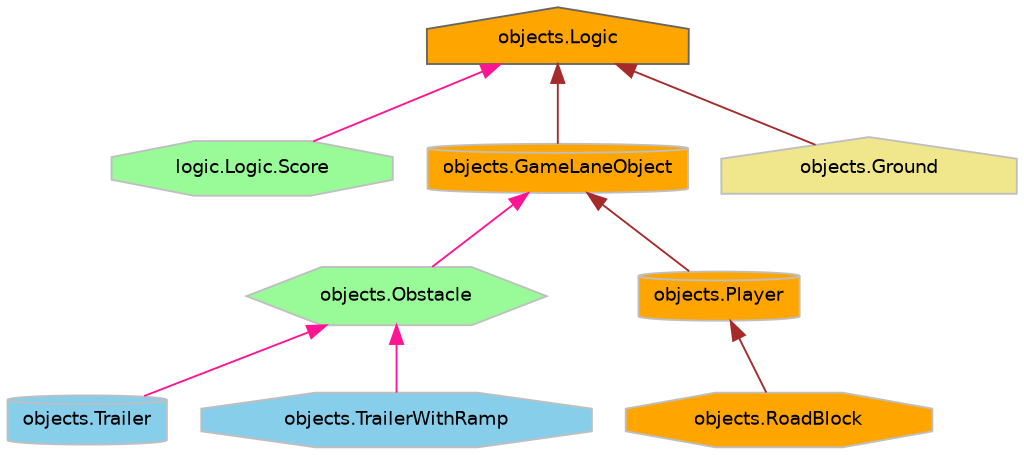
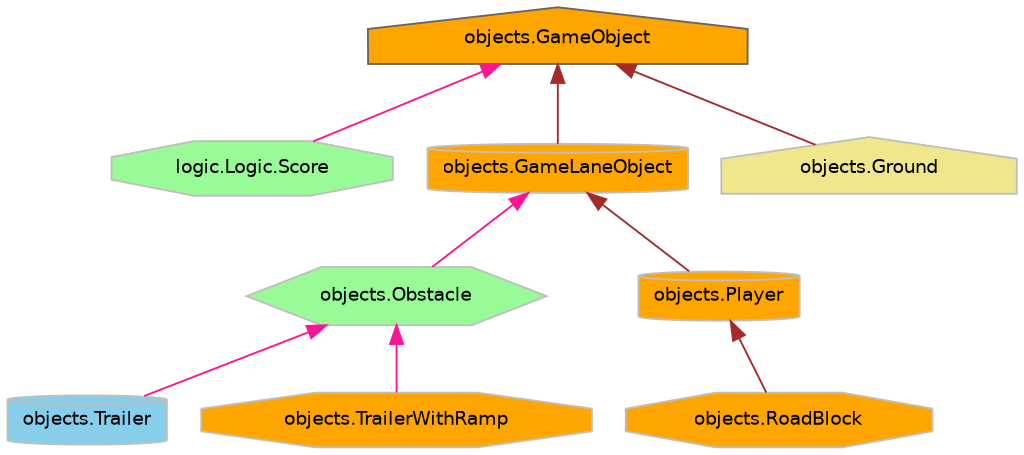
(558, 39) -> (558, 39)
(397, 420) -> (397, 420)
